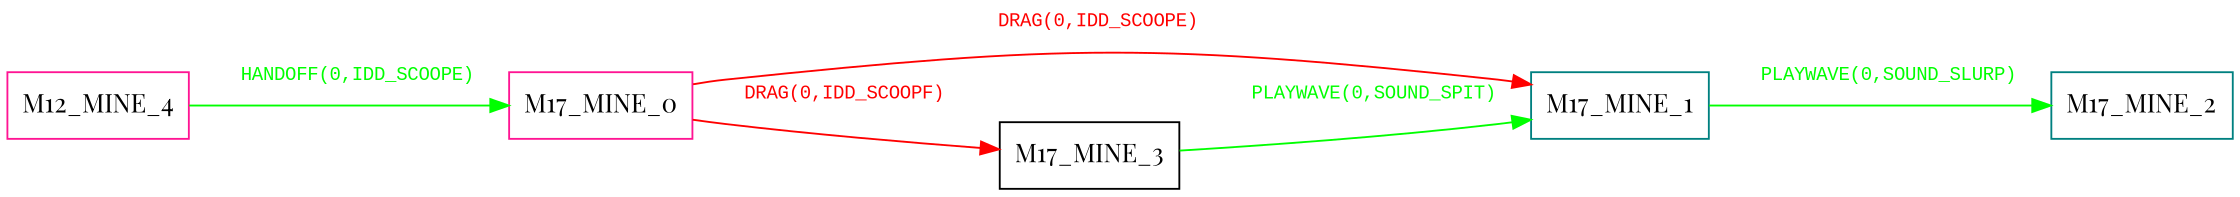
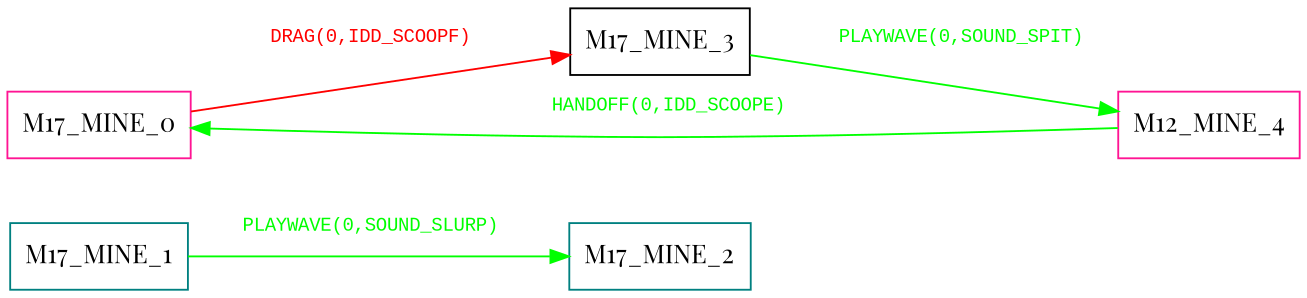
(1103, 53) -> none
(1346, 139) -> (925, 82)
